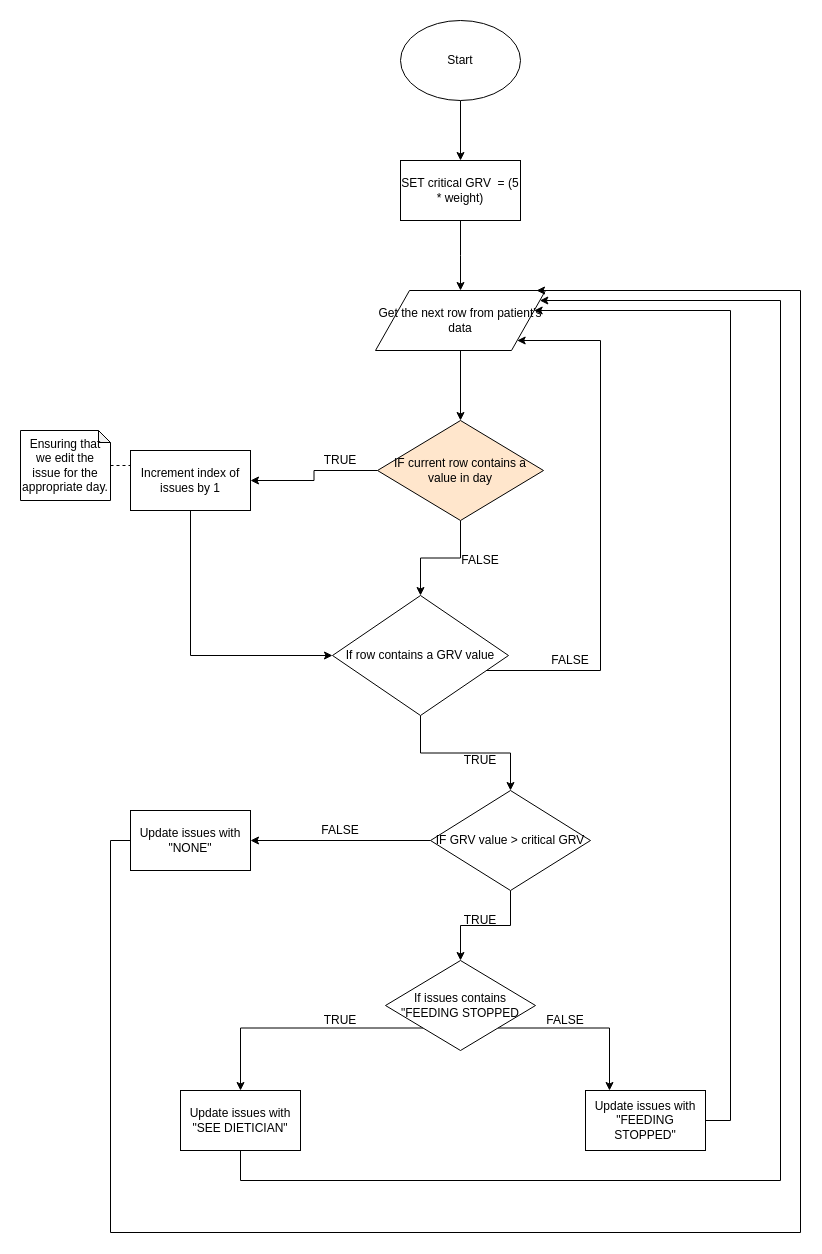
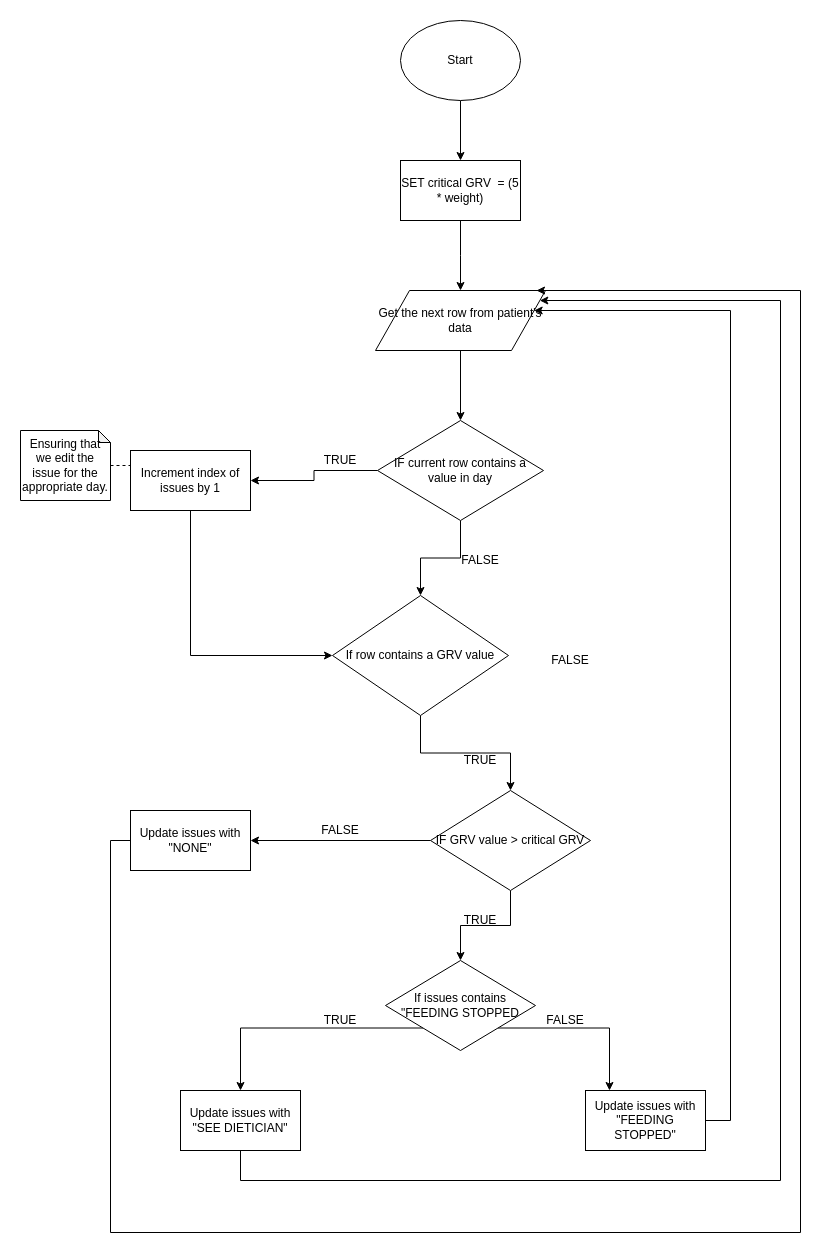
(461, 471) -> (461, 471)
(601, 525) -> none
